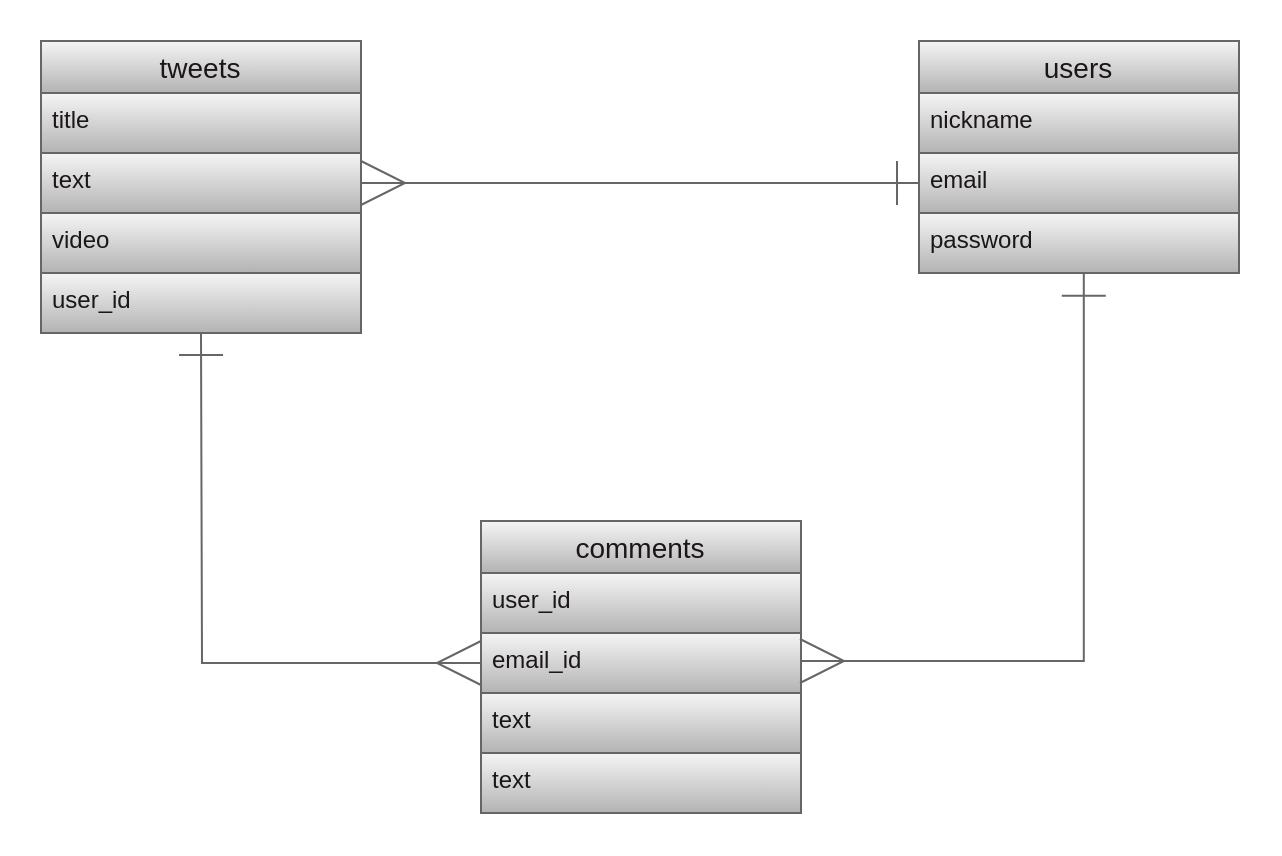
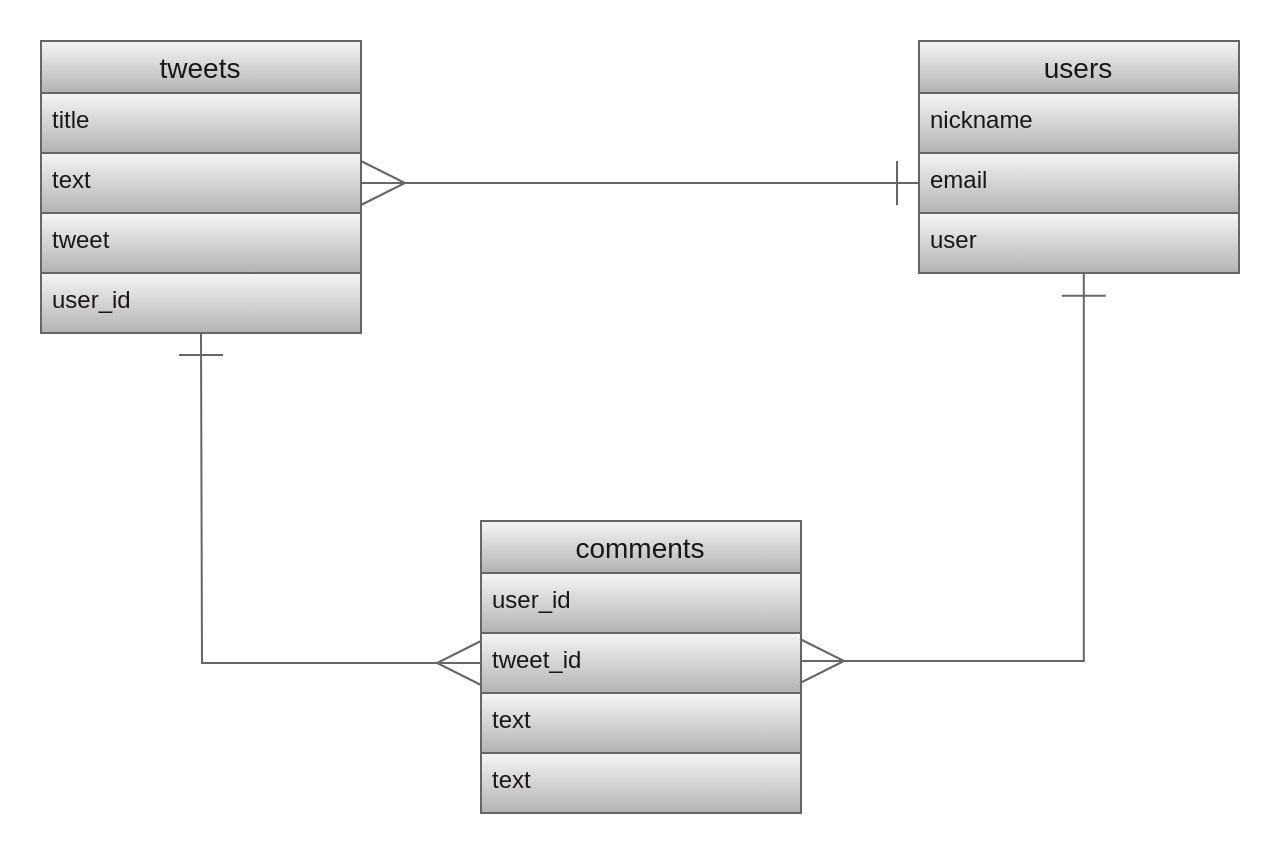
(82, 240) -> (86, 240)
(984, 240) -> (957, 240)
(536, 660) -> (543, 660)
